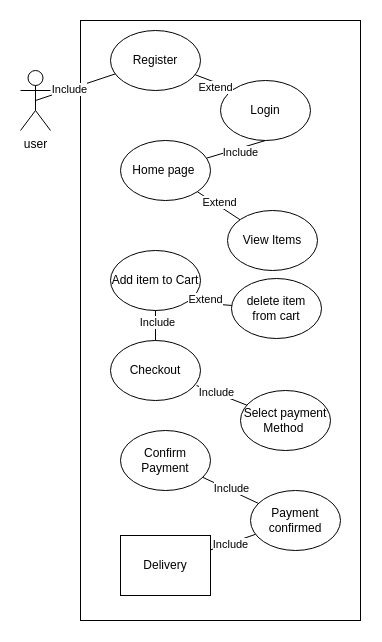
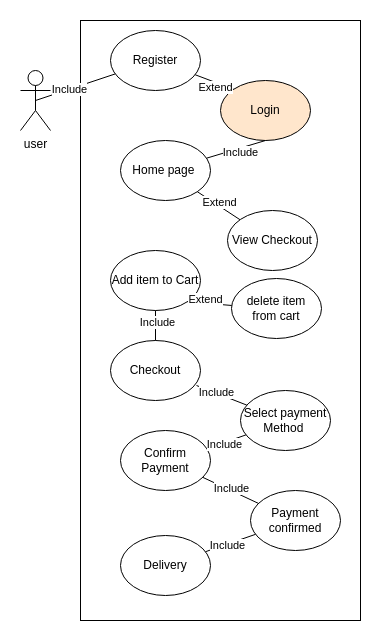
(266, 111) -> (266, 111)
(273, 241) -> (273, 241)
none -> (227, 442)
(166, 566) -> (166, 566)
